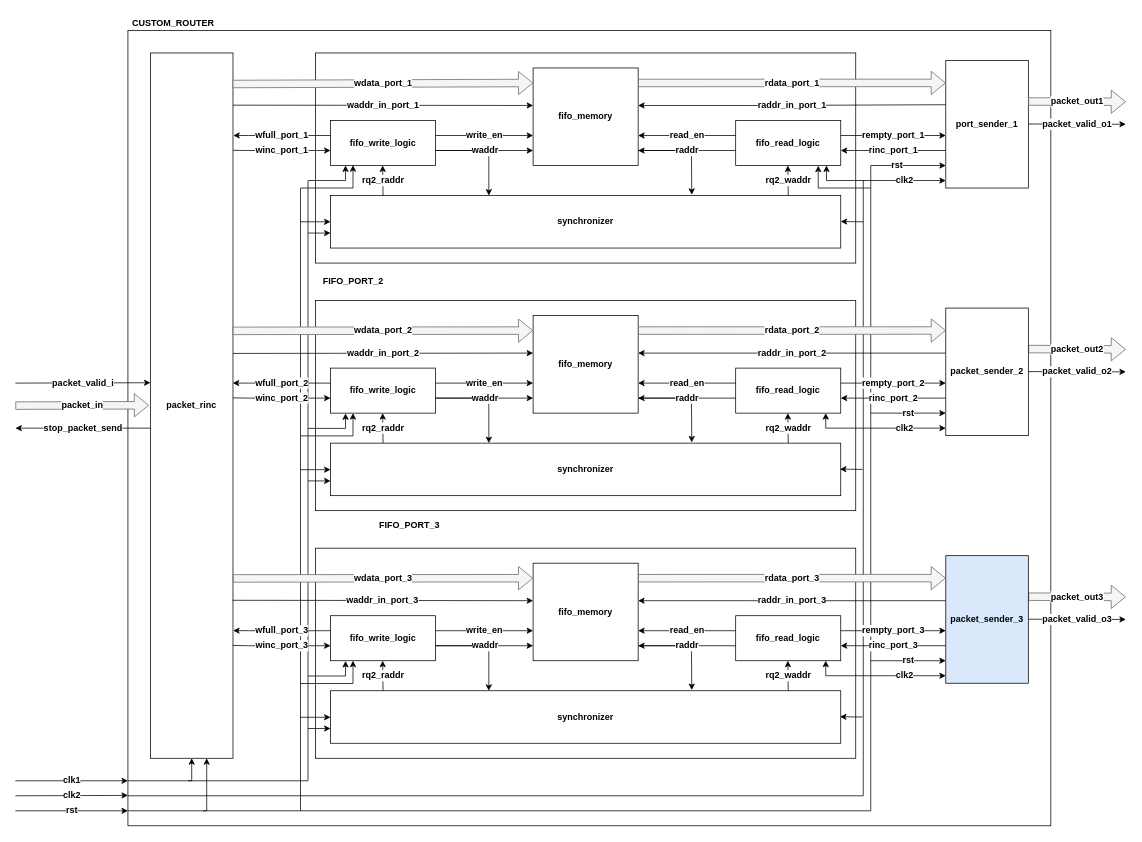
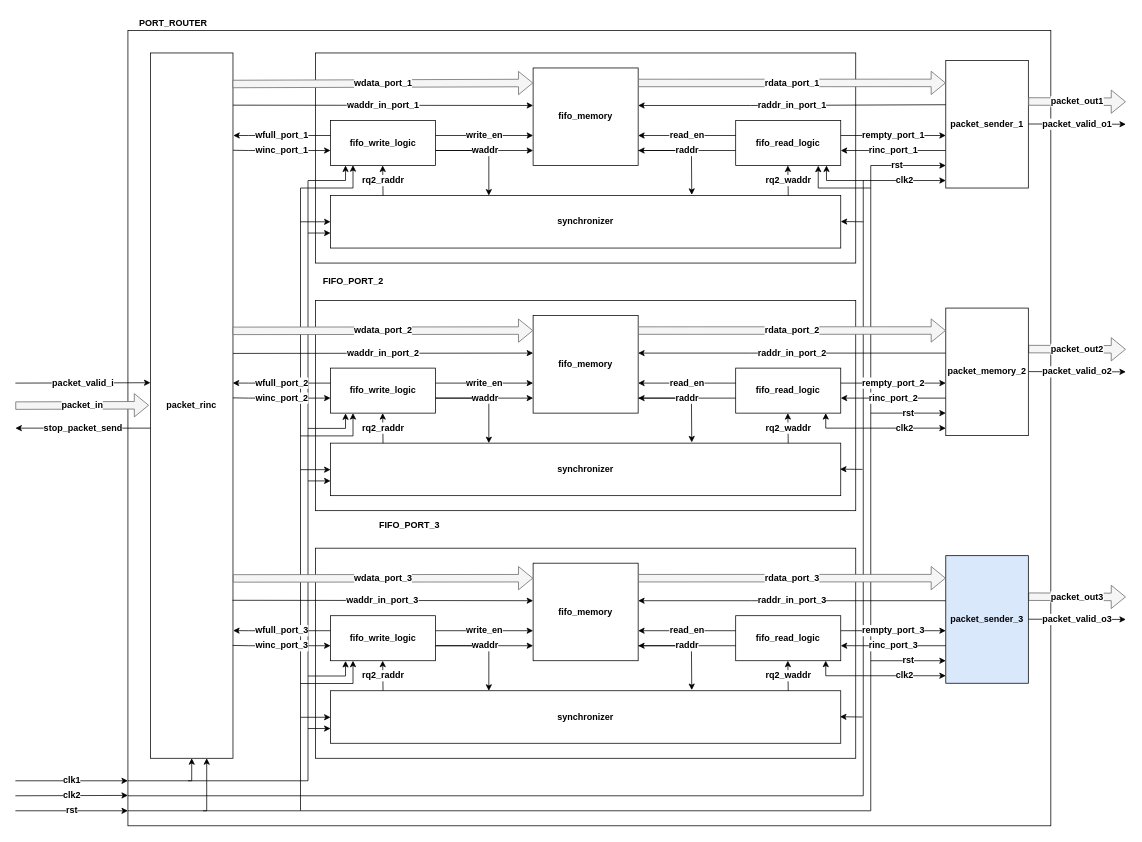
(173, 23) -> (173, 23)
(987, 124) -> (987, 124)
(987, 372) -> (987, 372)
